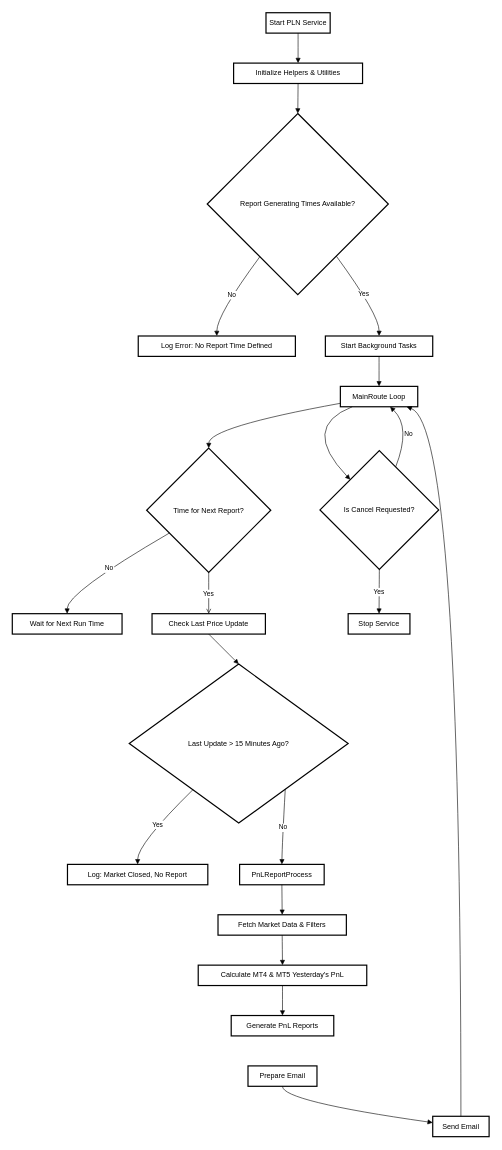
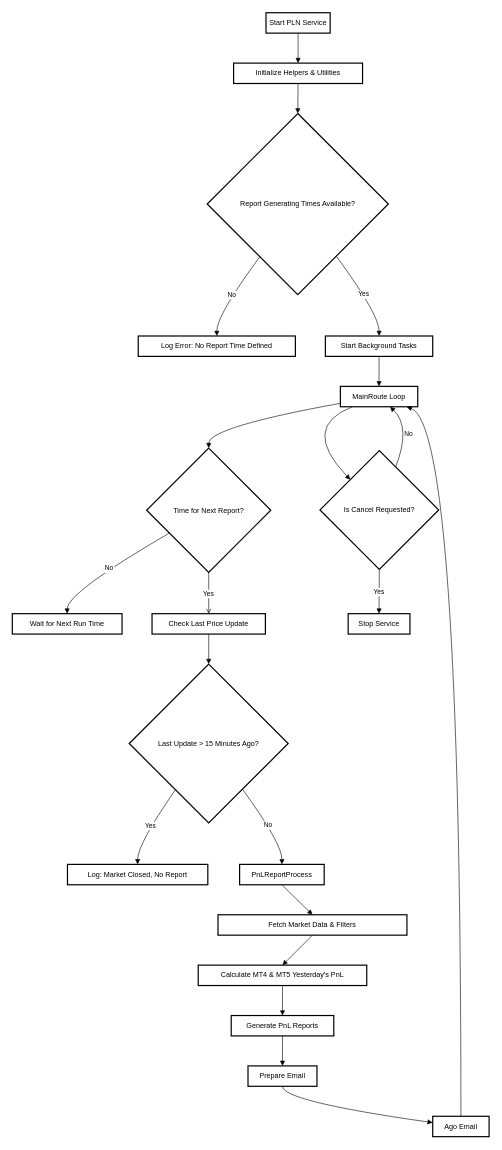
(239, 743) -> (209, 743)
(282, 925) -> (313, 925)
none -> (283, 1048)
(461, 1127) -> (461, 1127)
